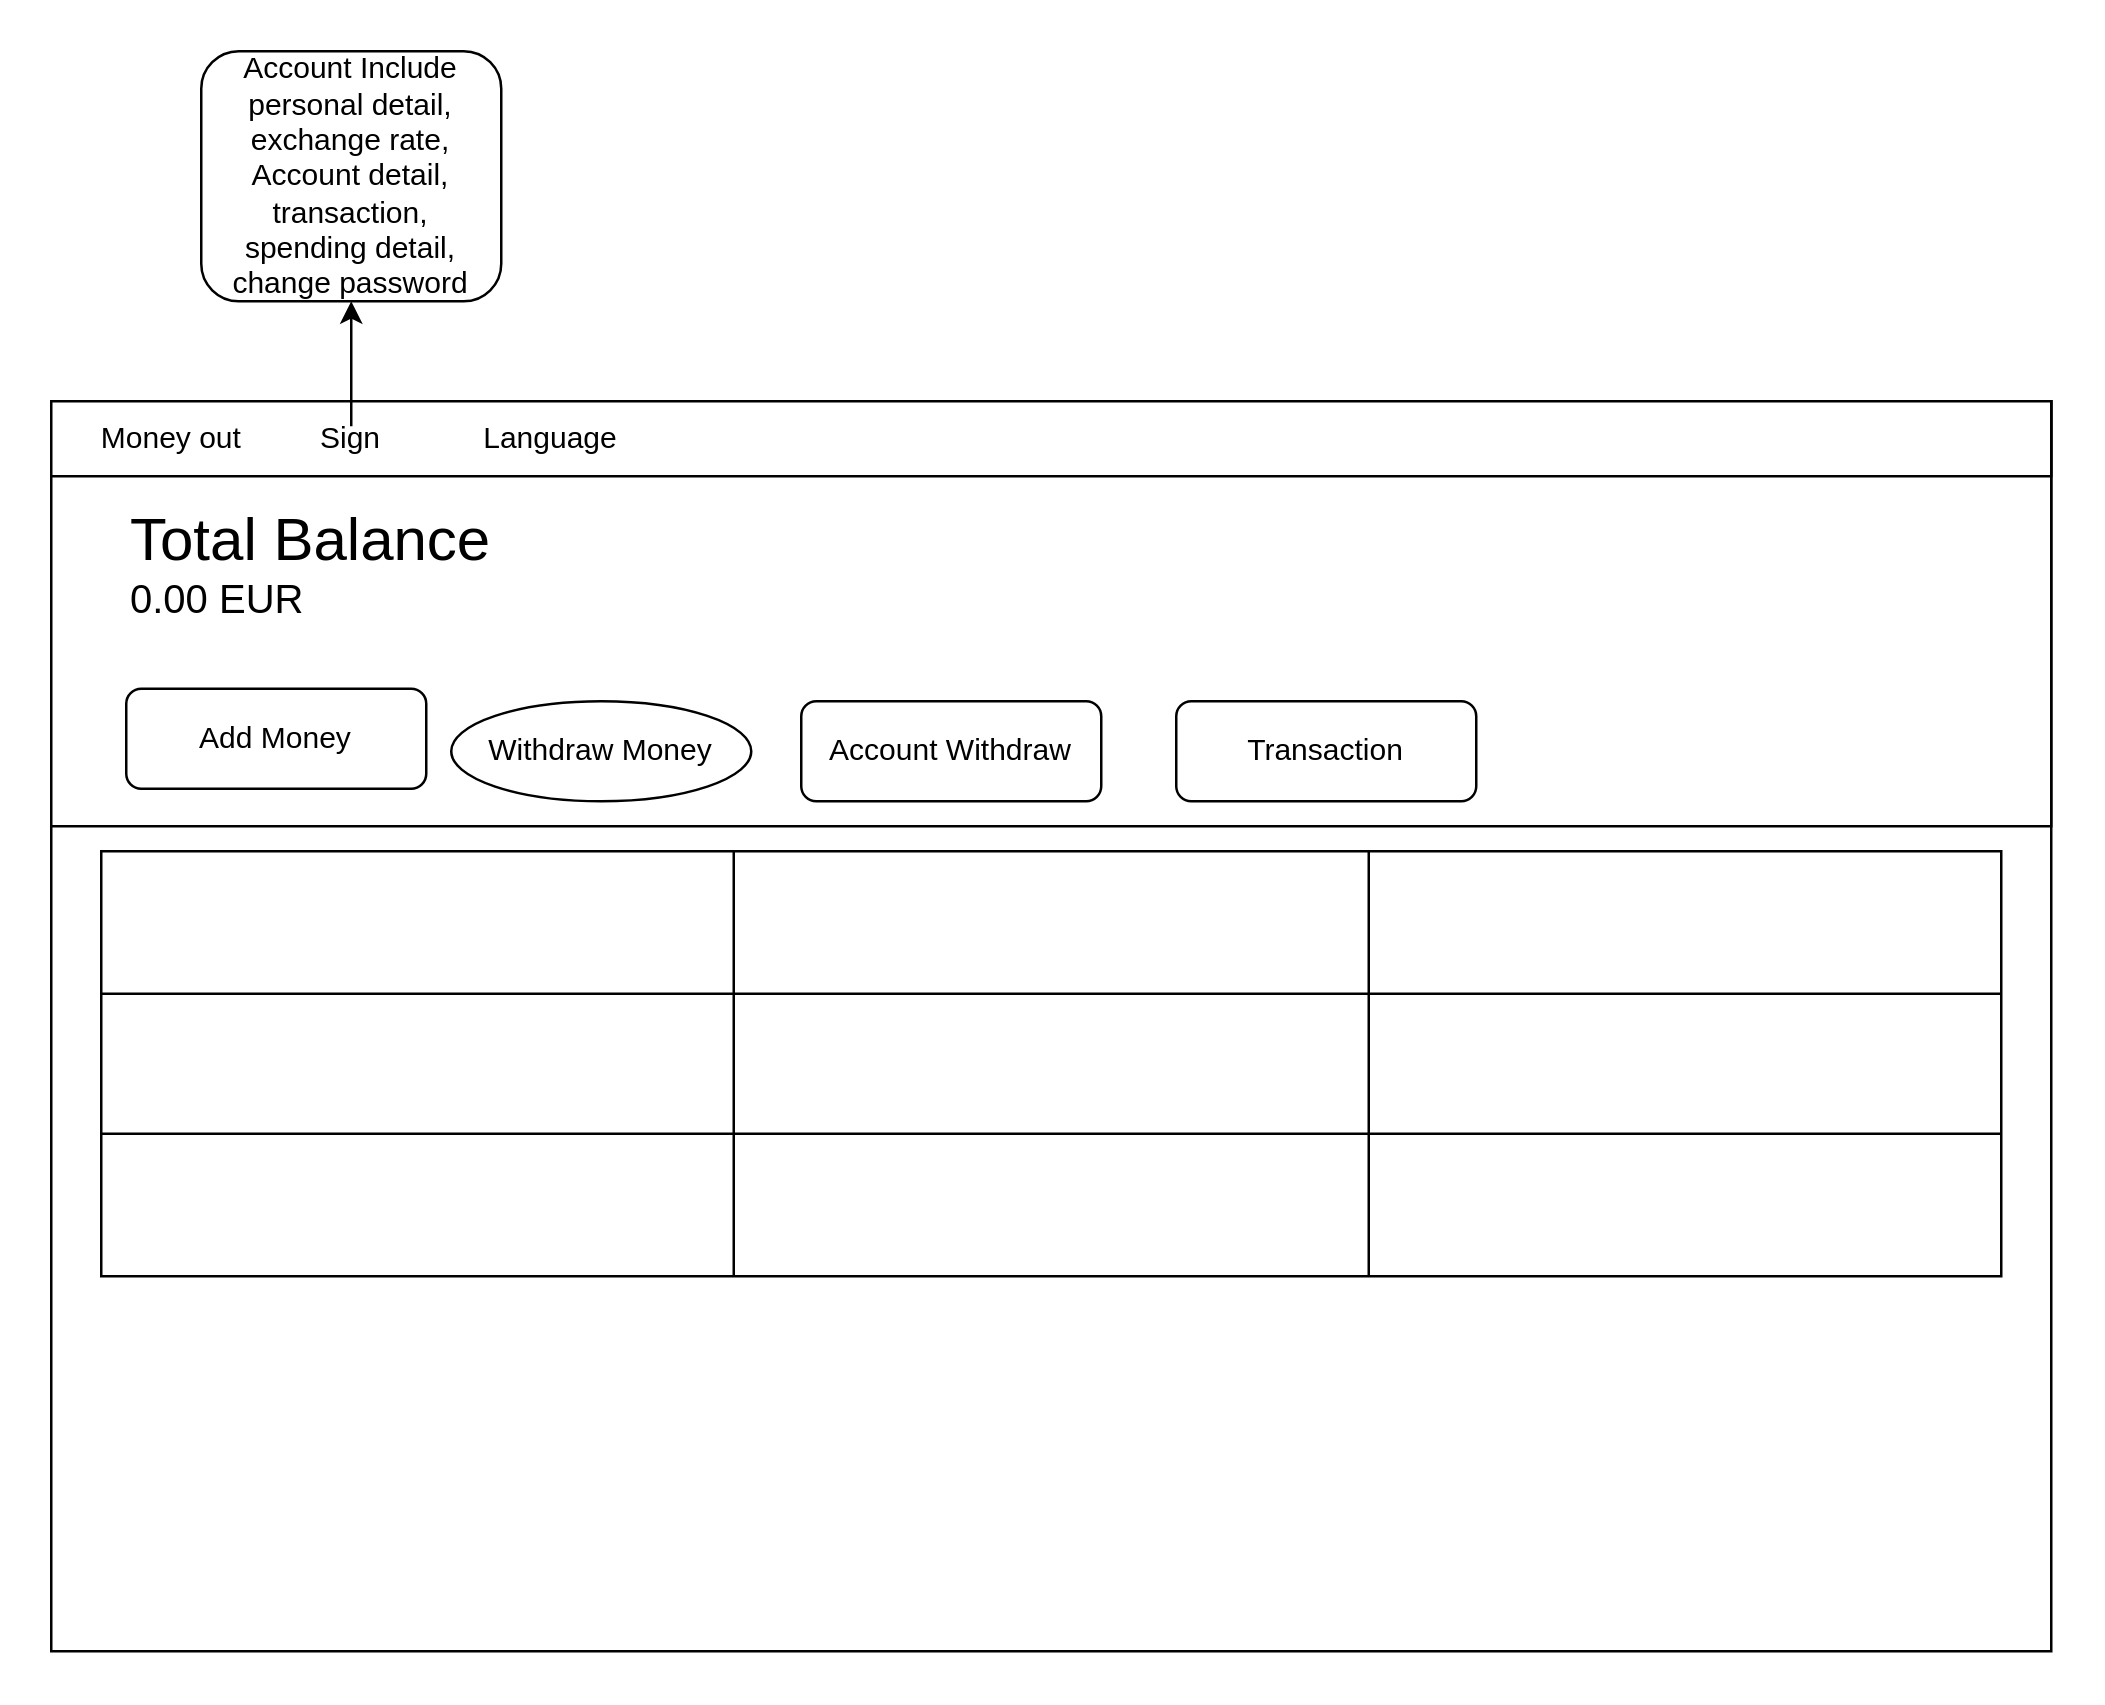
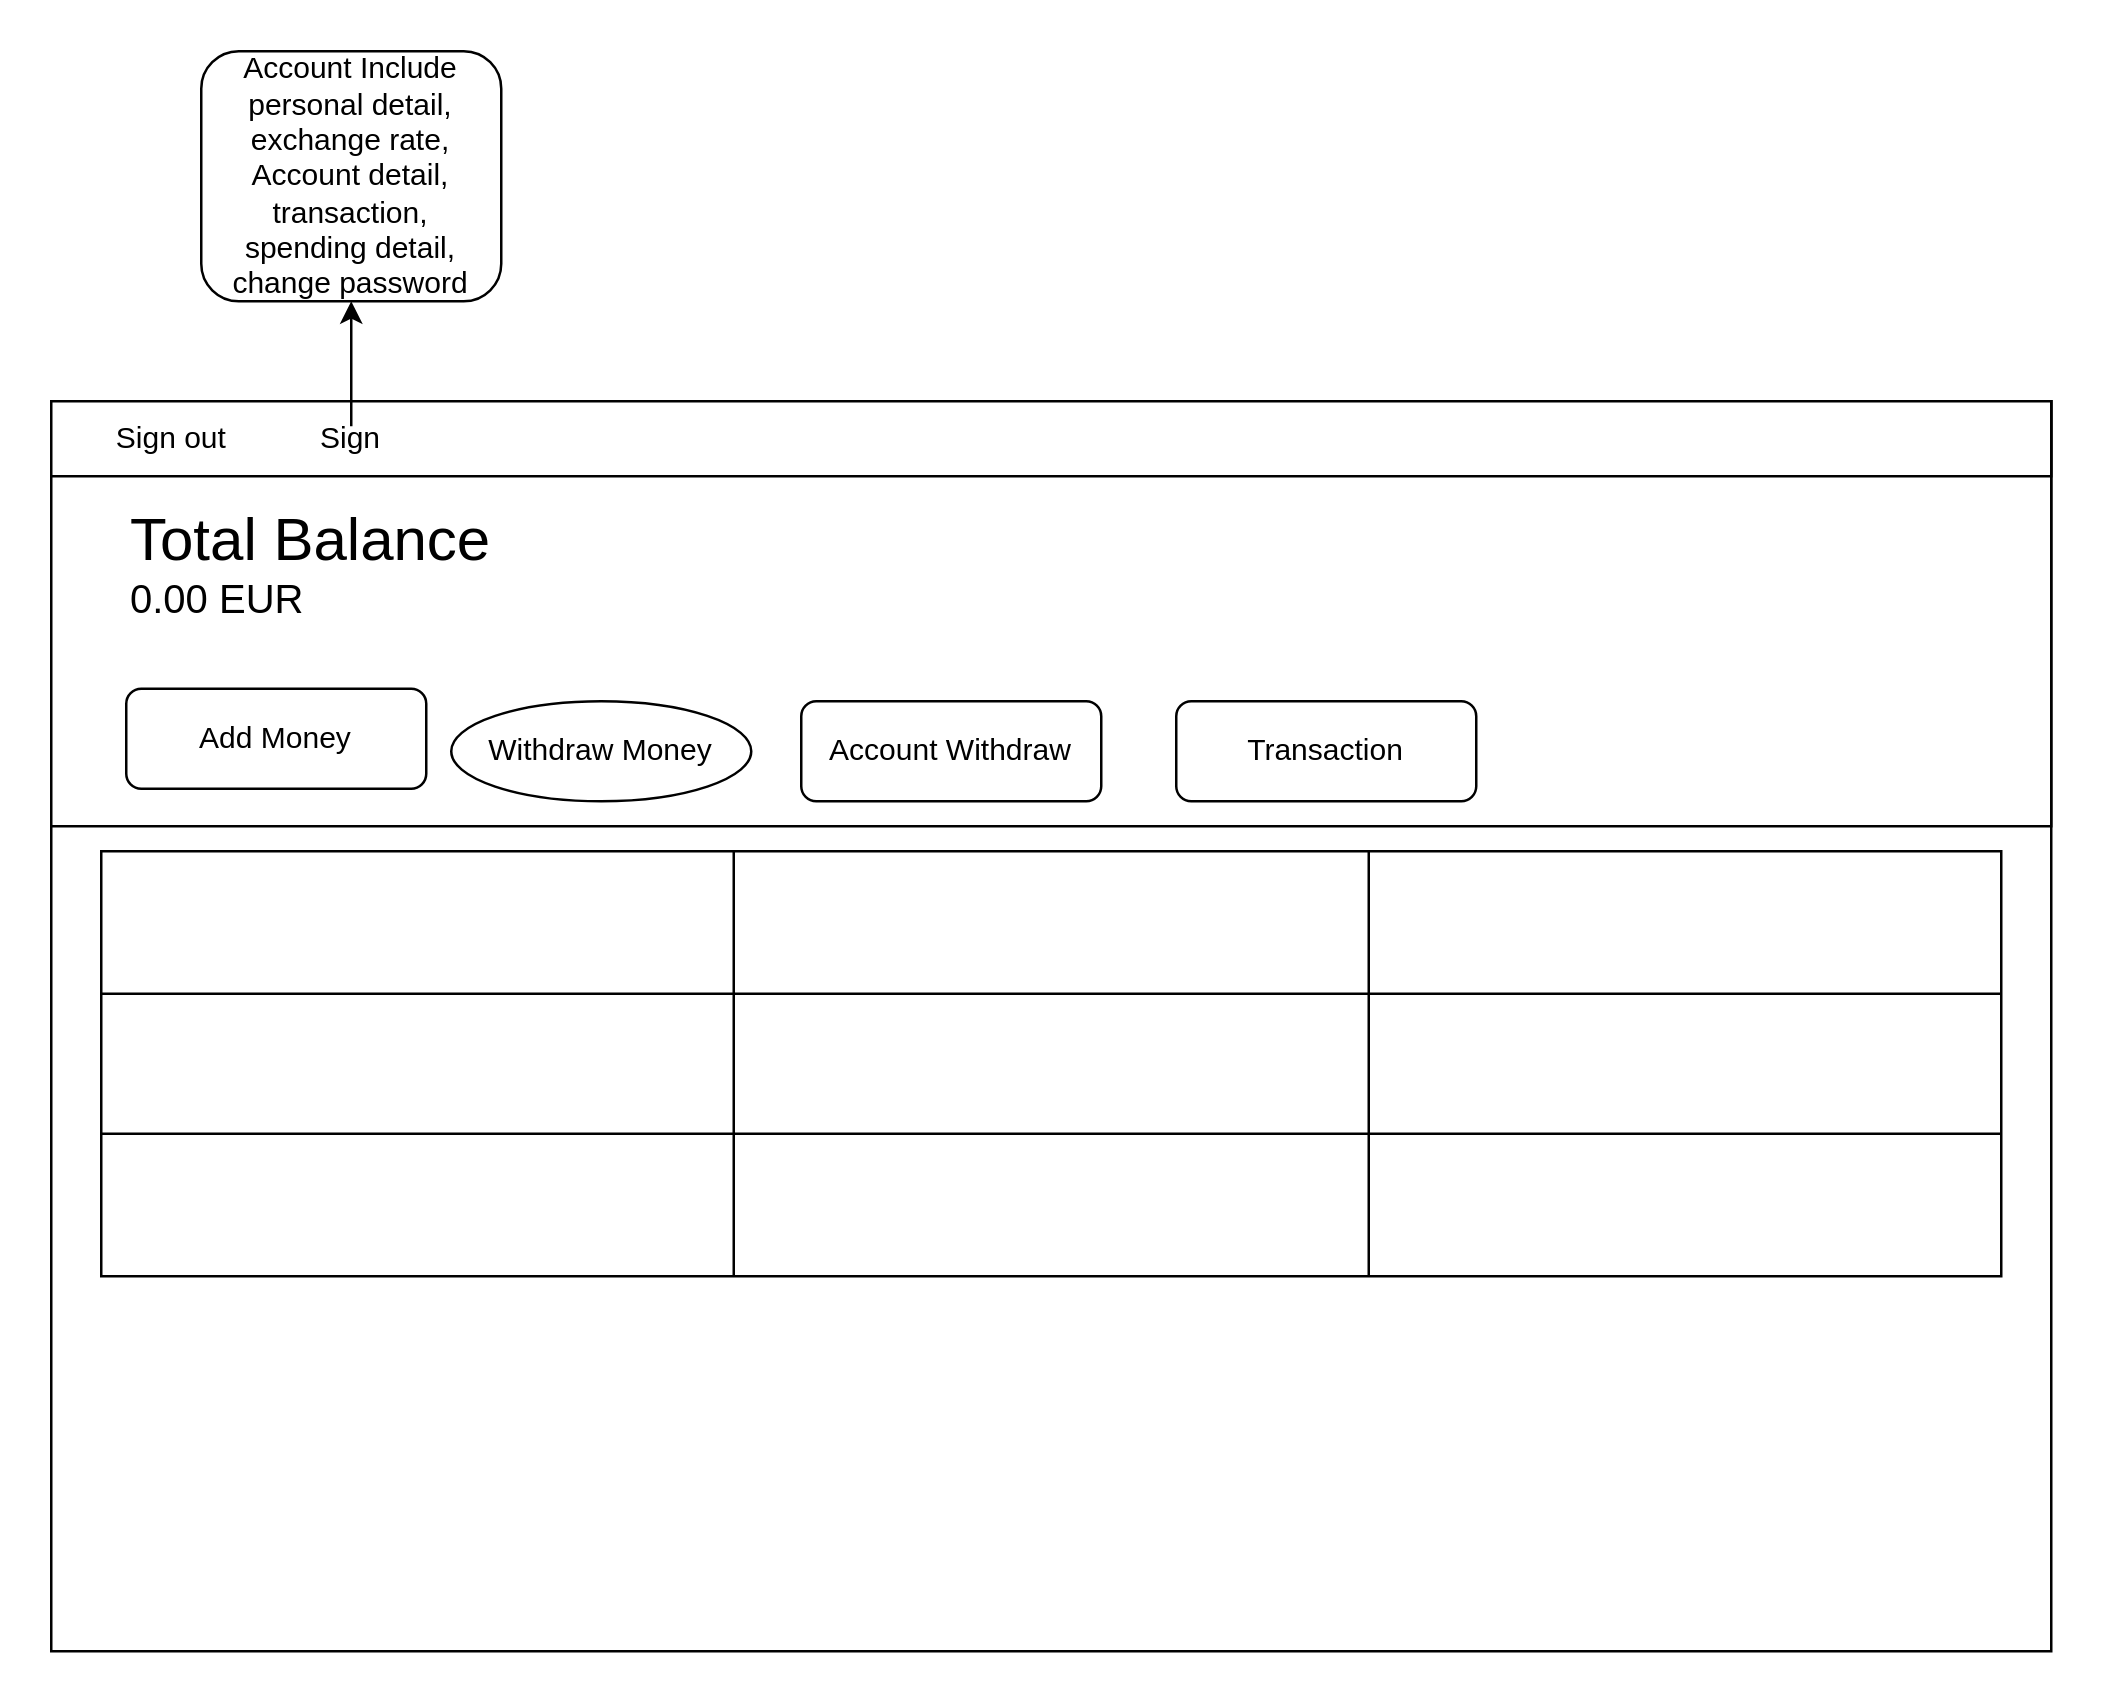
(176, 439) -> (176, 439)
(551, 439) -> none
